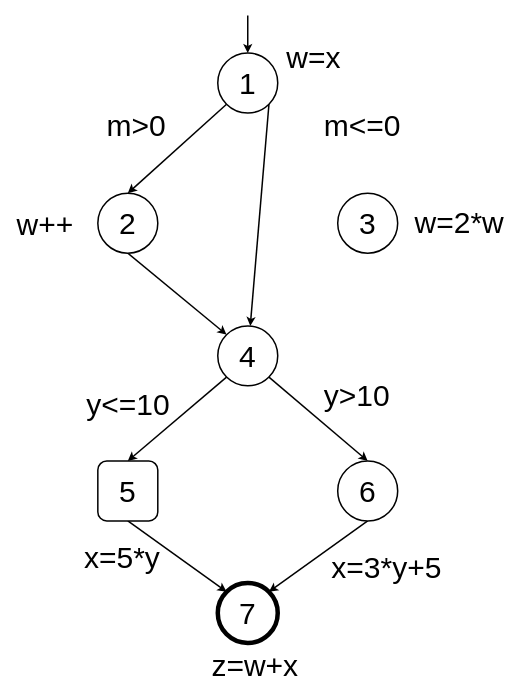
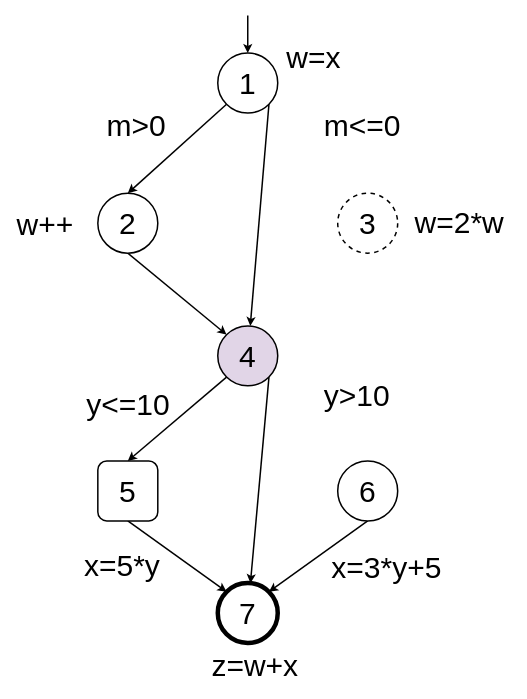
(368, 223) -> (368, 223)
(248, 356) -> (248, 356)
(316, 417) -> (260, 477)
(128, 557) -> (128, 564)
